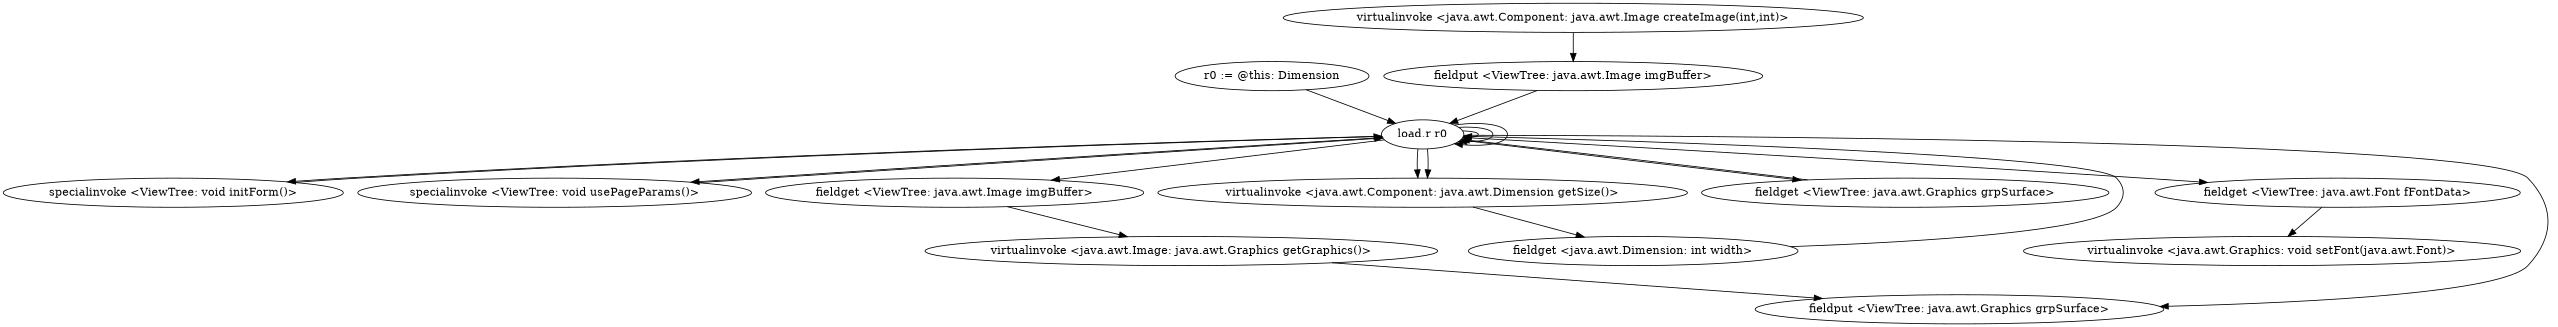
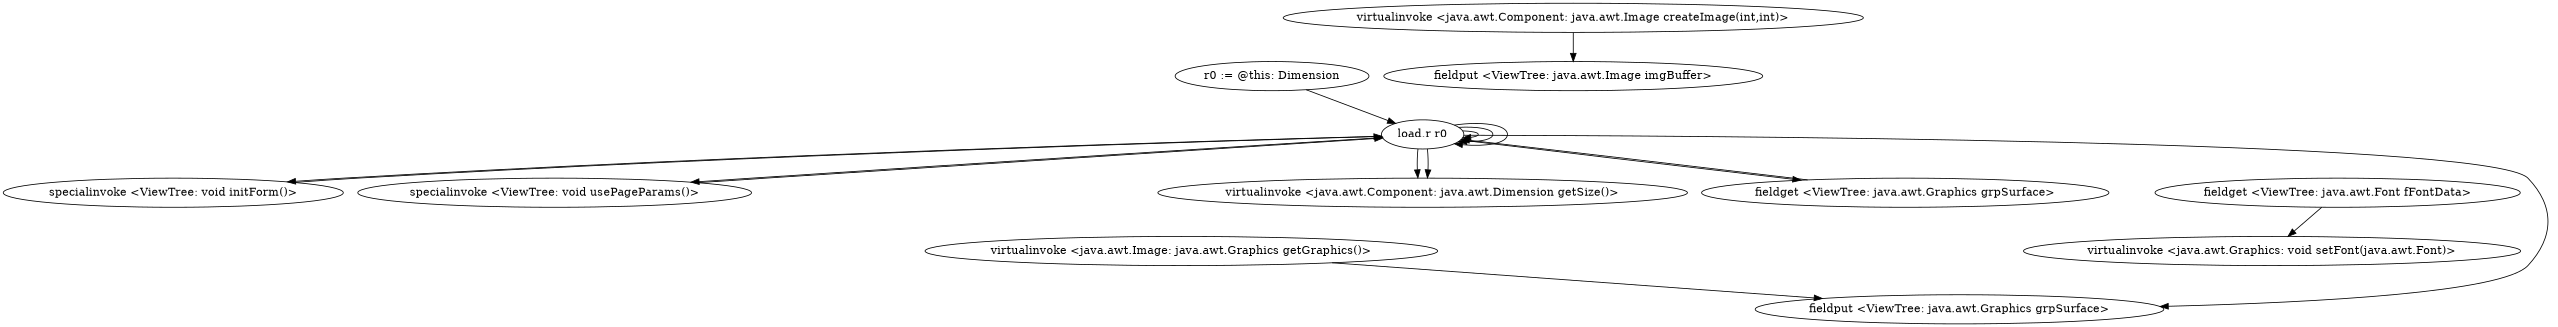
(1497, 105) -> none
(1831, 159) -> none
(955, 193) -> none
(1633, 251) -> none
